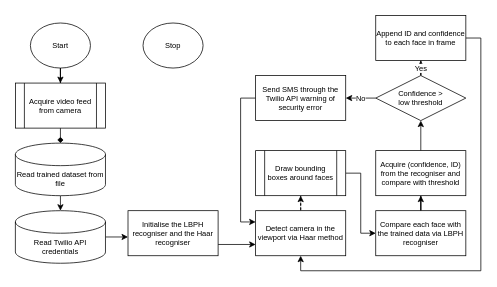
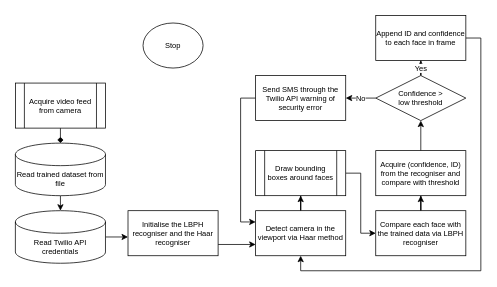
(60, 45) -> none
(60, 78) -> none
(300, 208) -> (300, 208)
